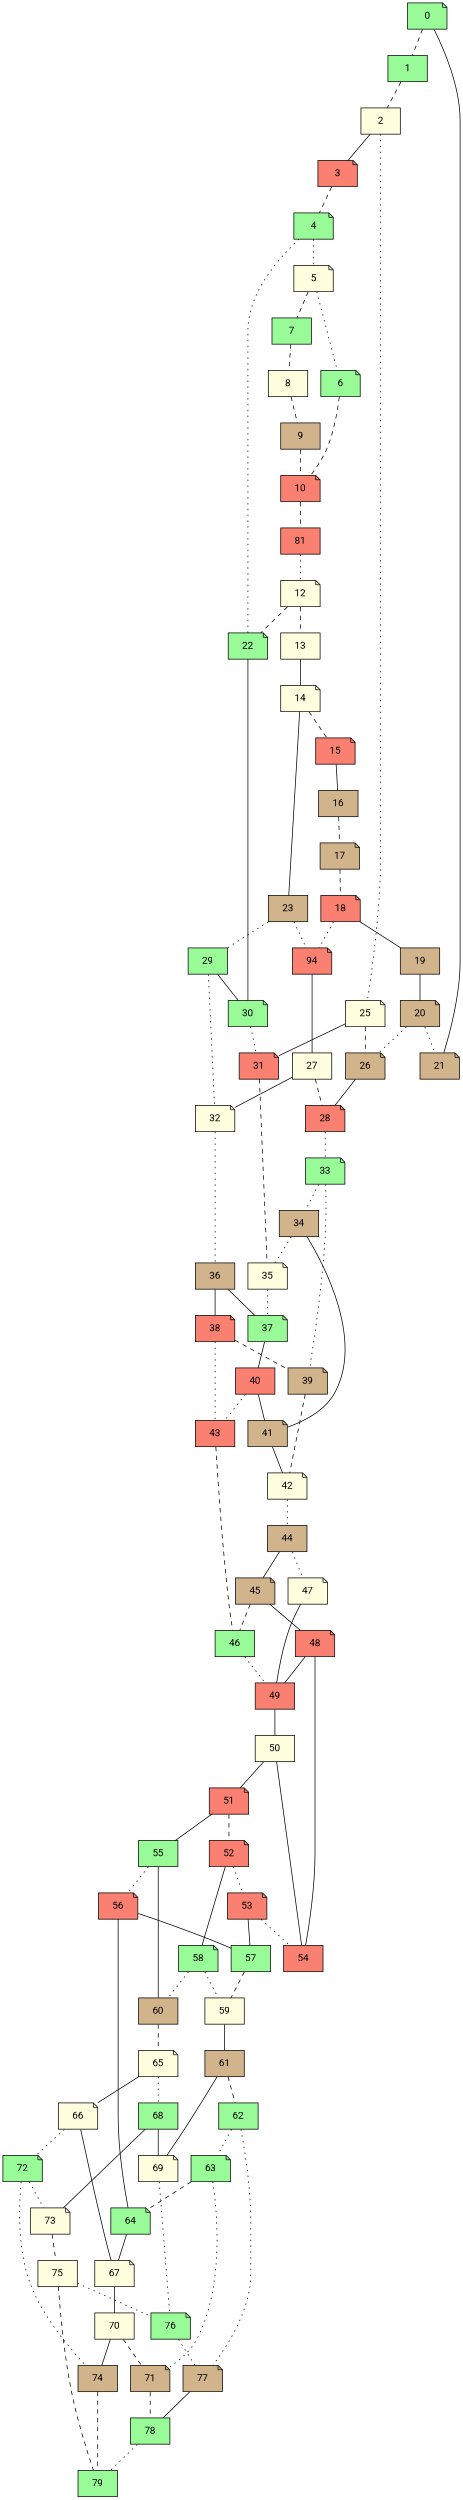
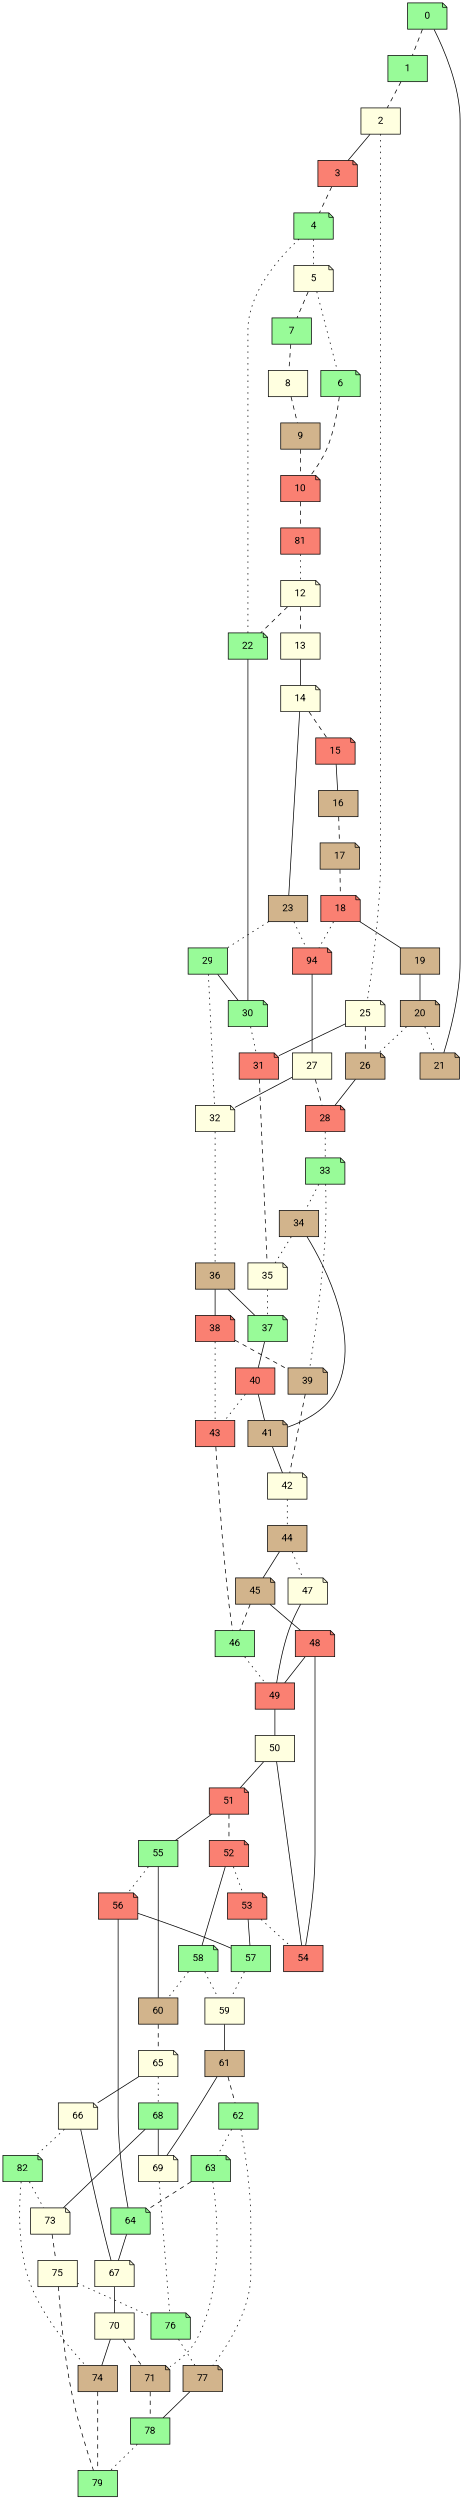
(238, 1985) -> (238, 1985)
(23, 2169) -> (23, 2169)
